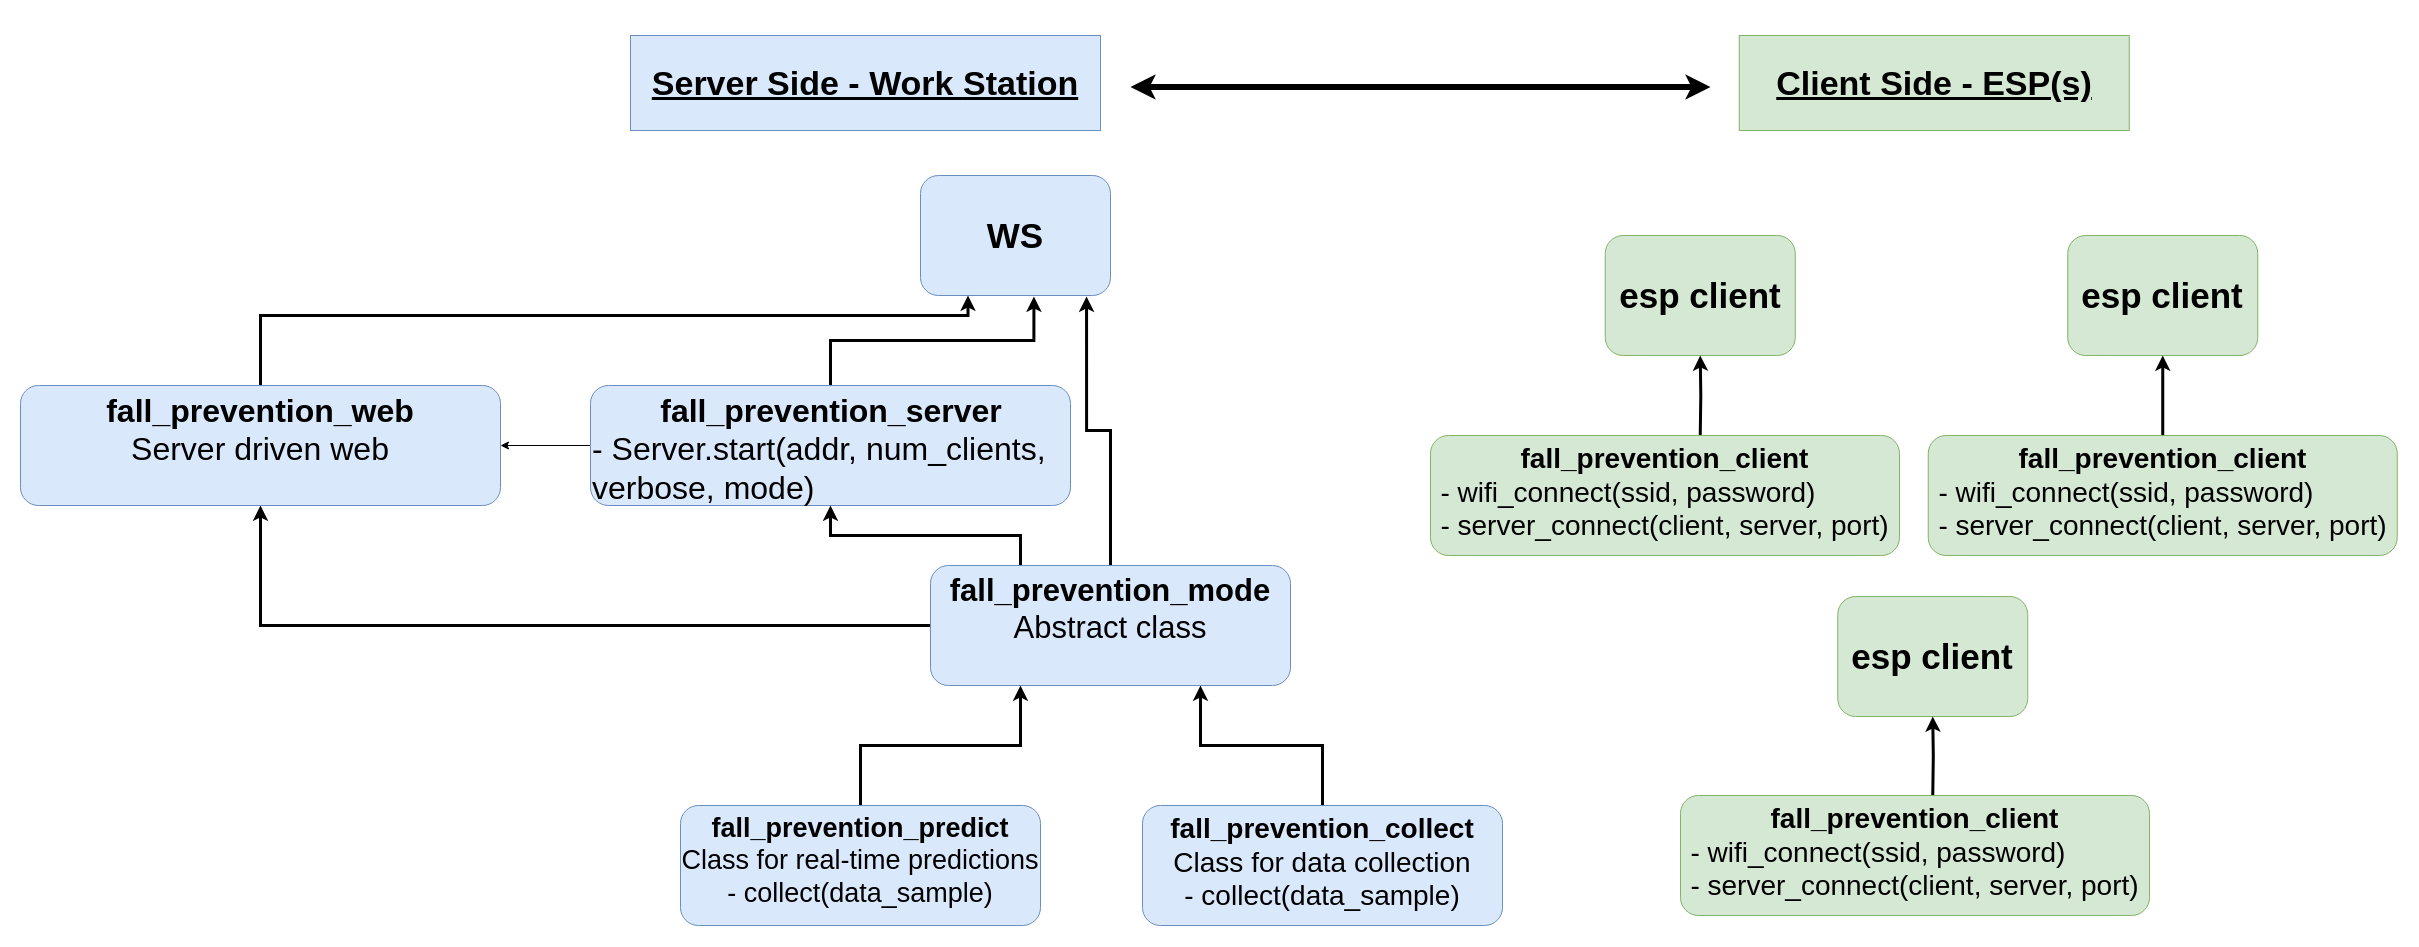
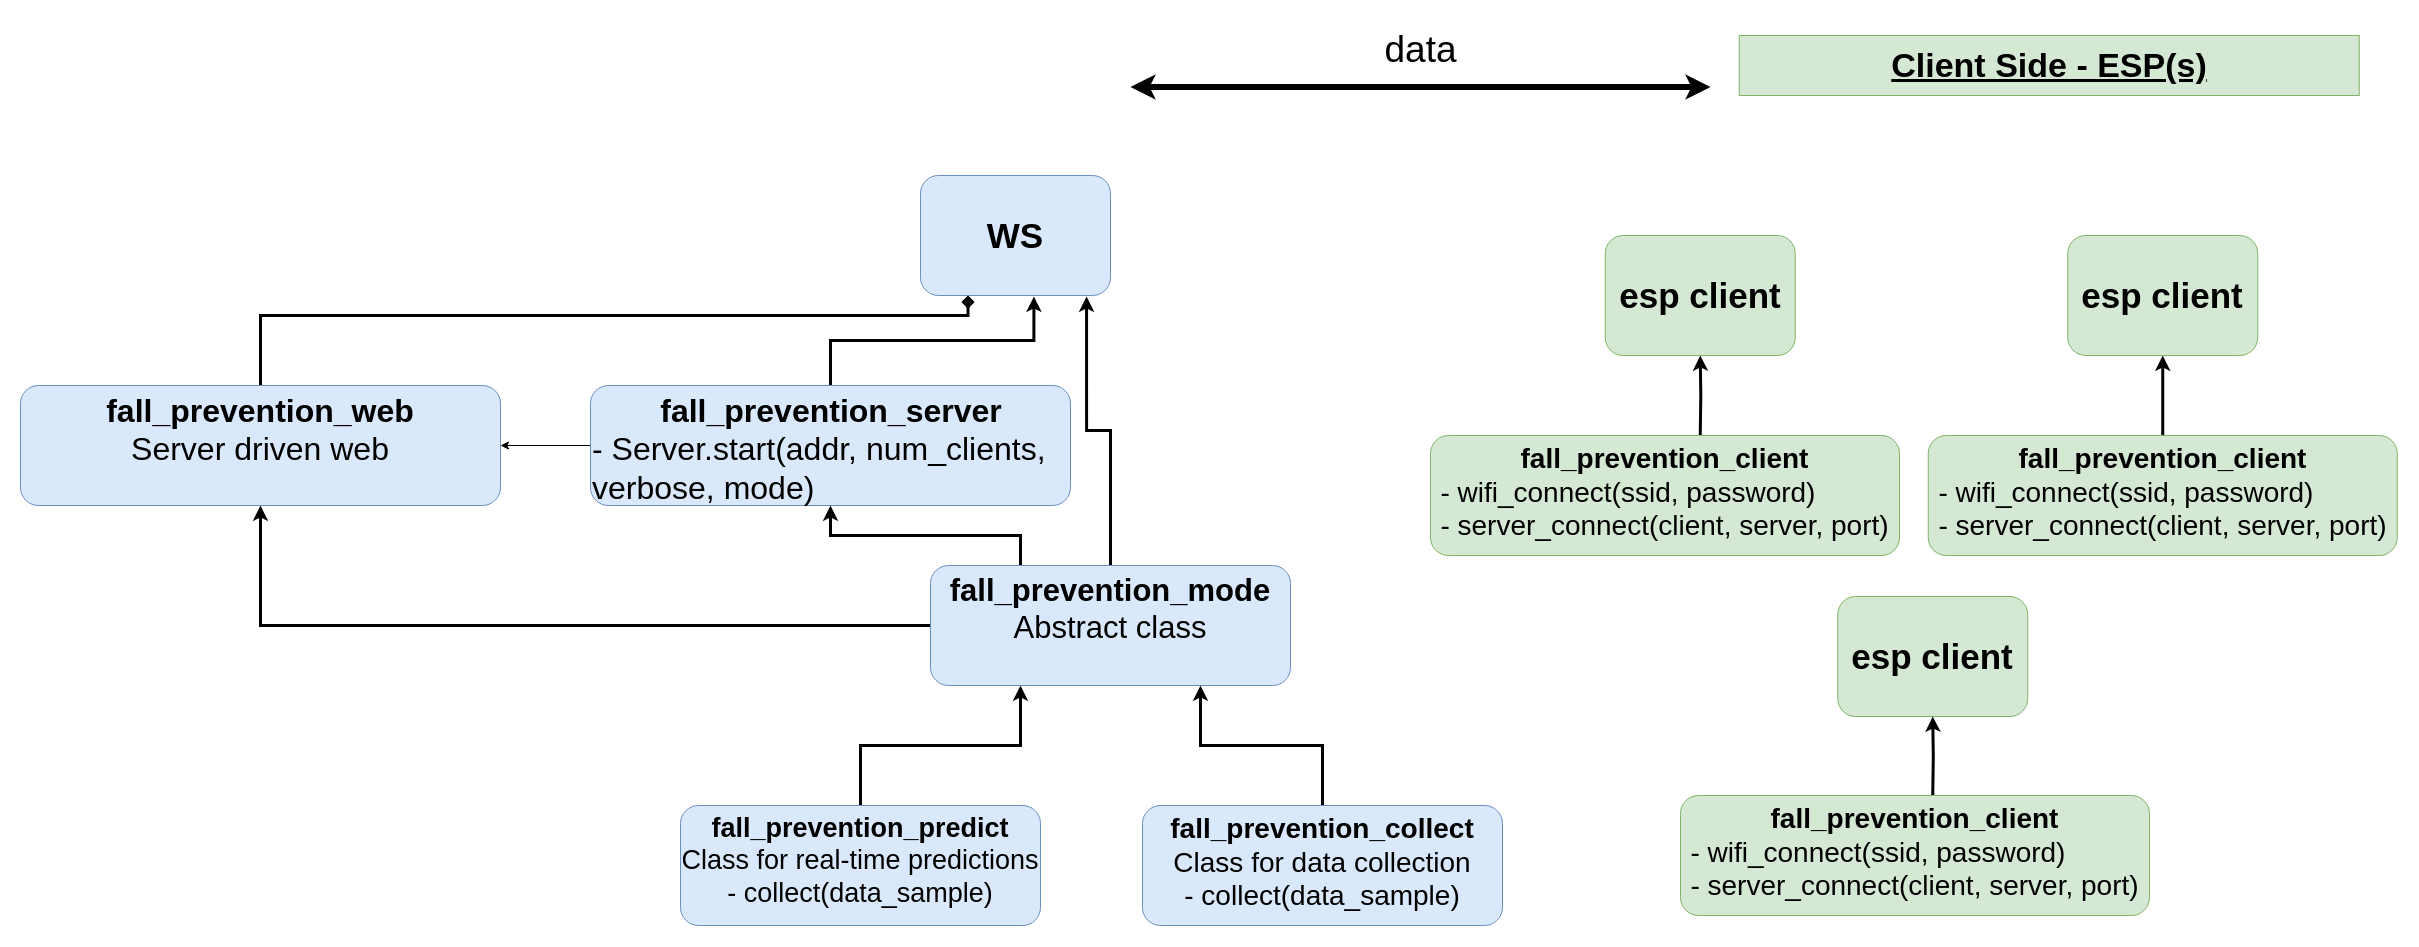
none -> (1421, 51)
(866, 83) -> none
(1934, 83) -> (2049, 66)
(968, 308) -> (968, 309)
